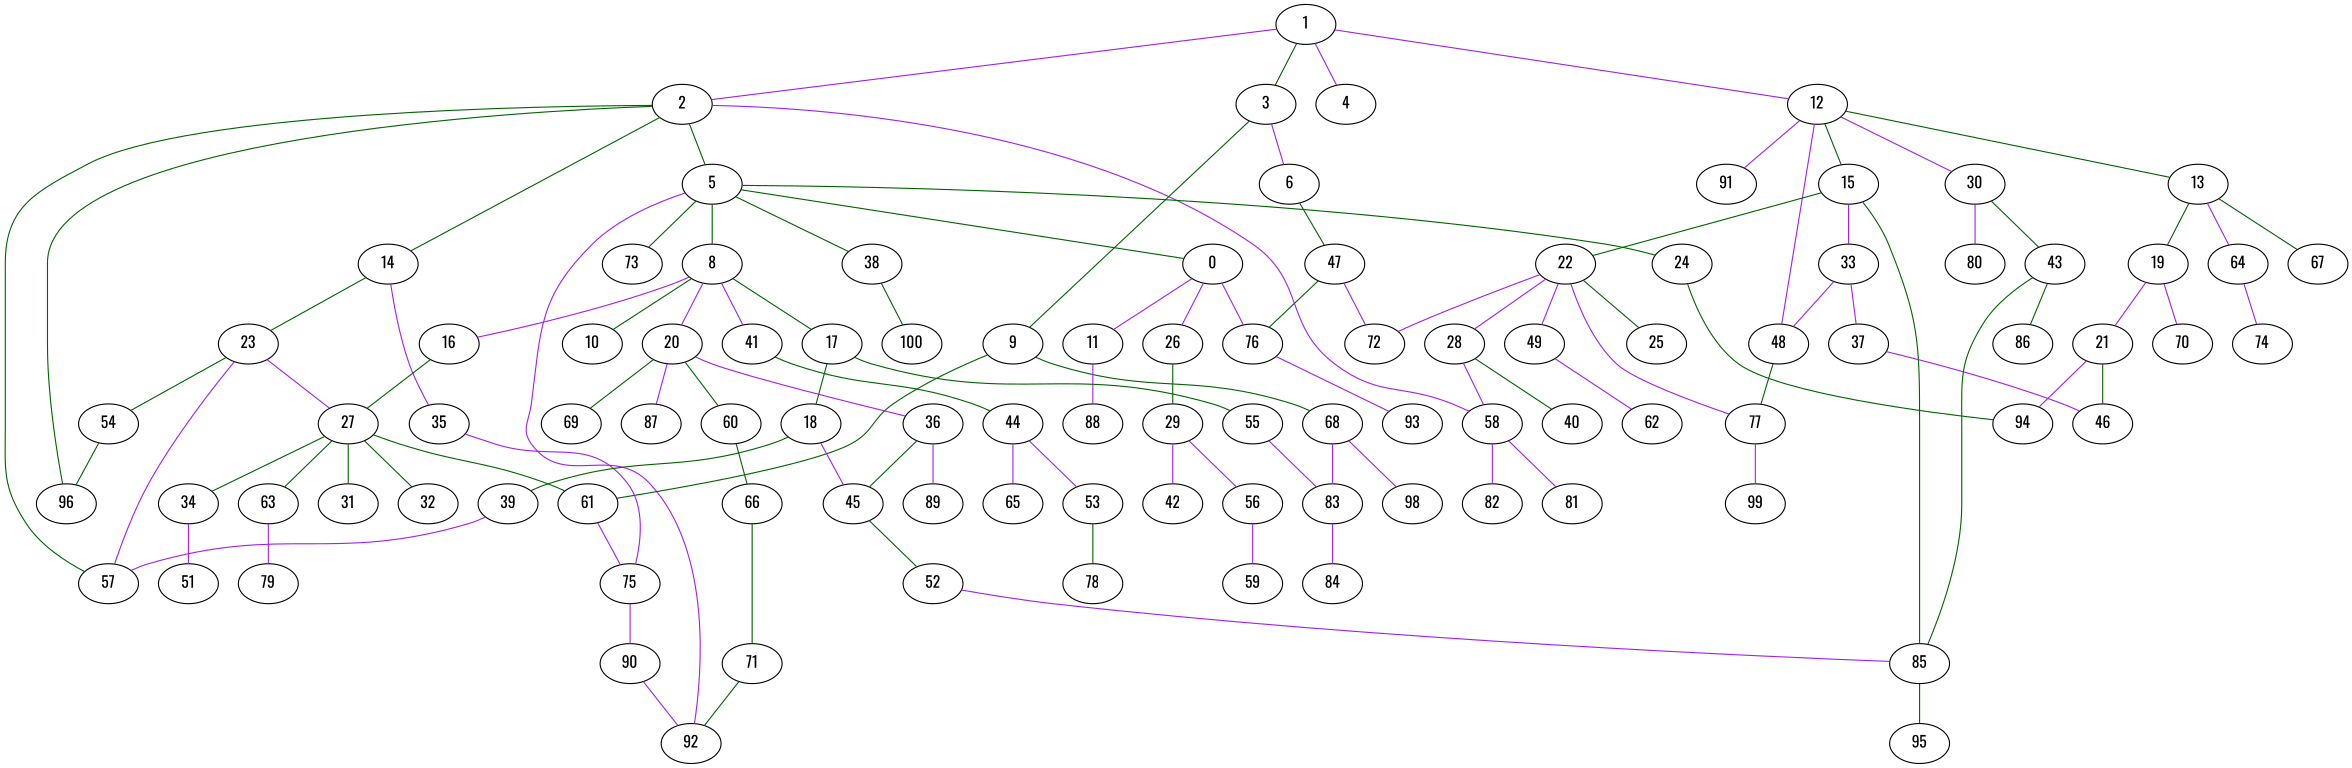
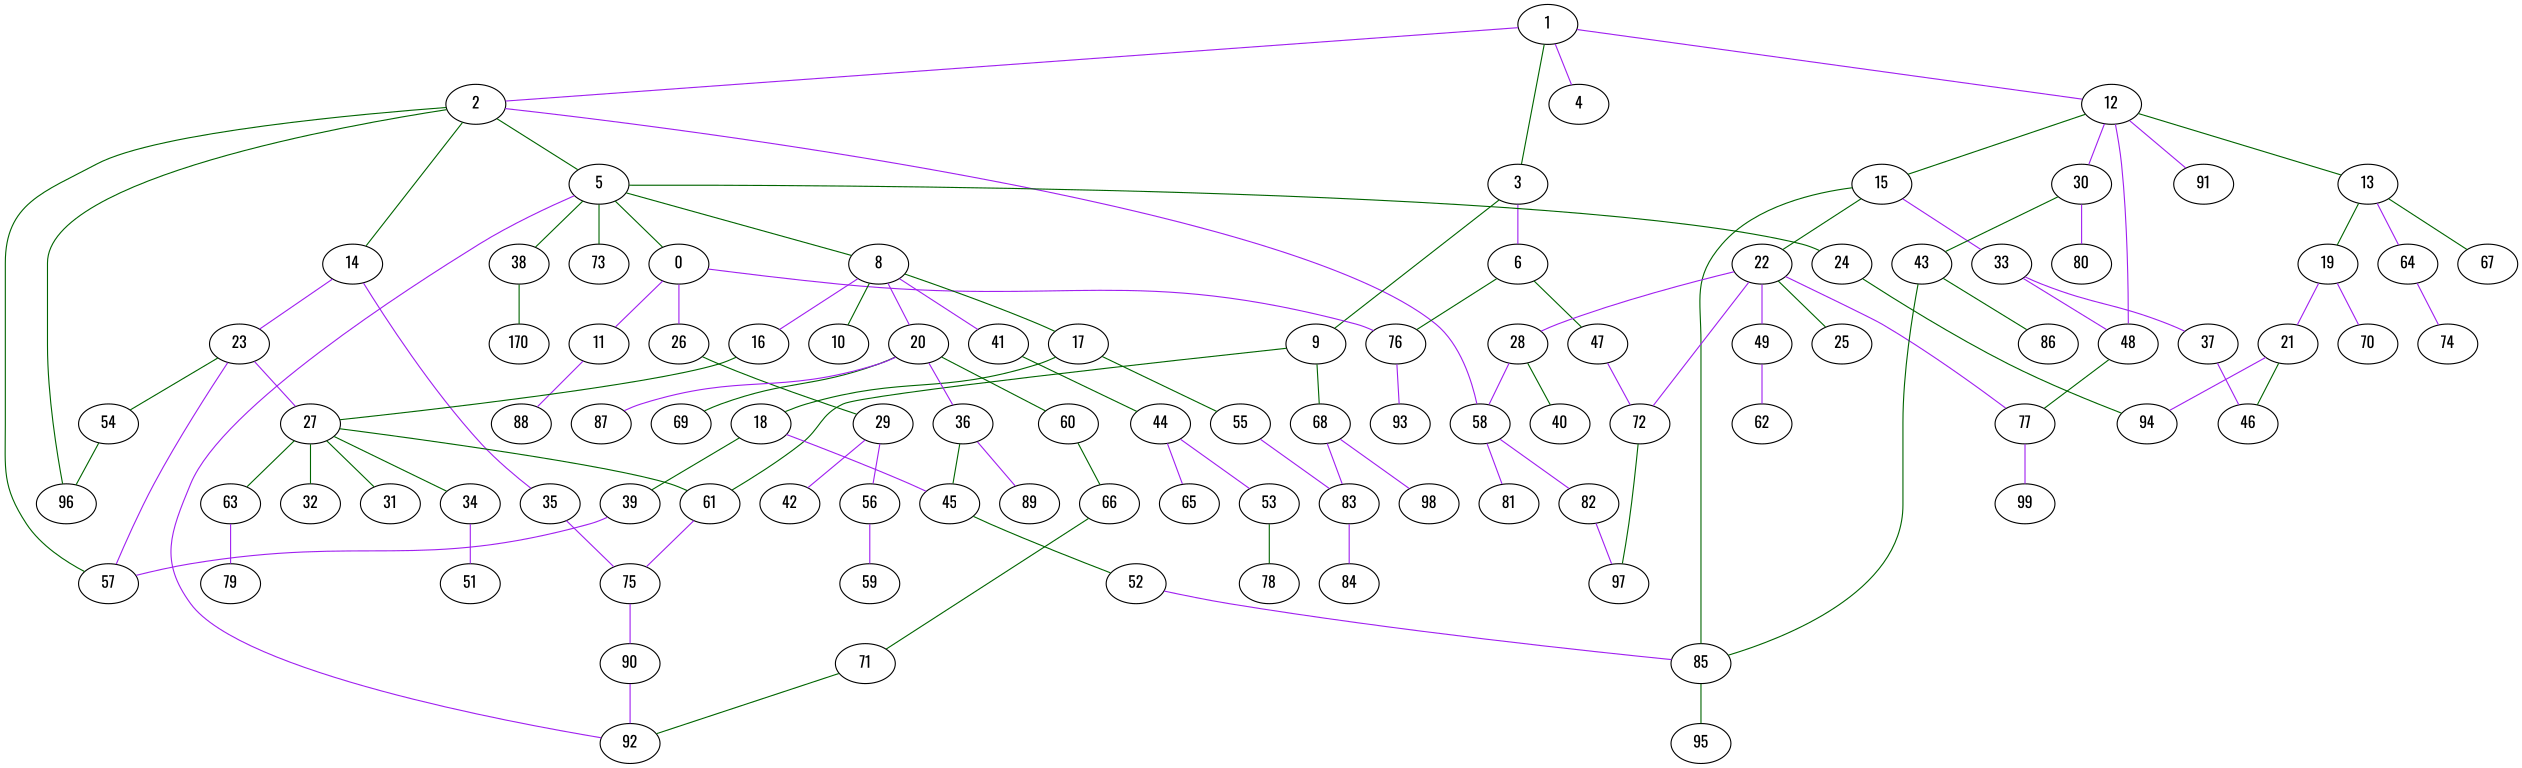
(318, 304) -> (296, 304)
(1289, 309) -> (1457, 304)
(912, 344) -> (519, 344)
none -> (1619, 584)
